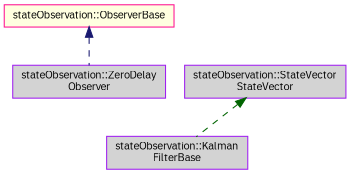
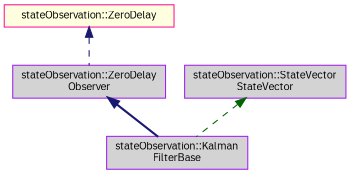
(89, 16) -> (89, 16)
none -> (137, 121)
